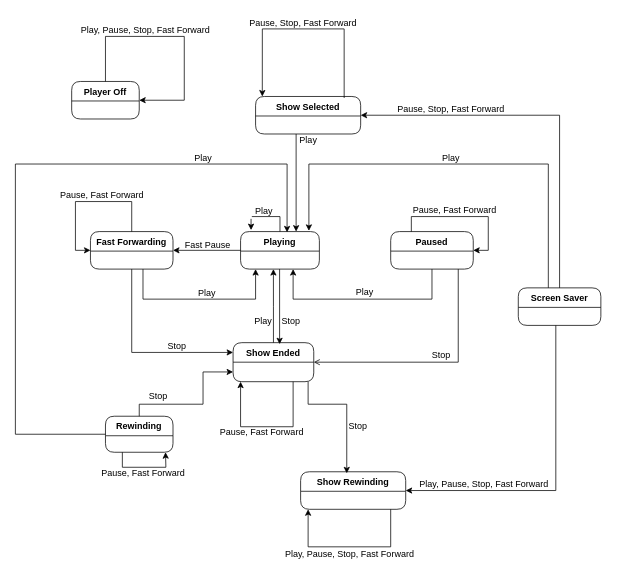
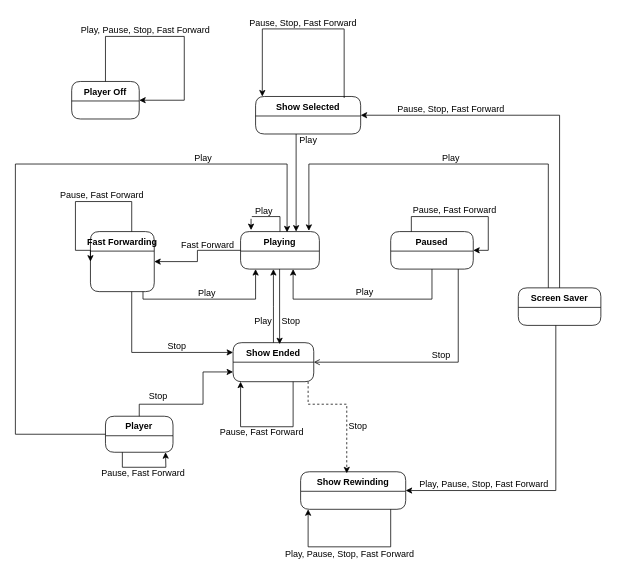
(208, 245) -> (208, 245)
(132, 250) -> (122, 261)
(346, 406) -> (346, 406)
(139, 426) -> (139, 426)
